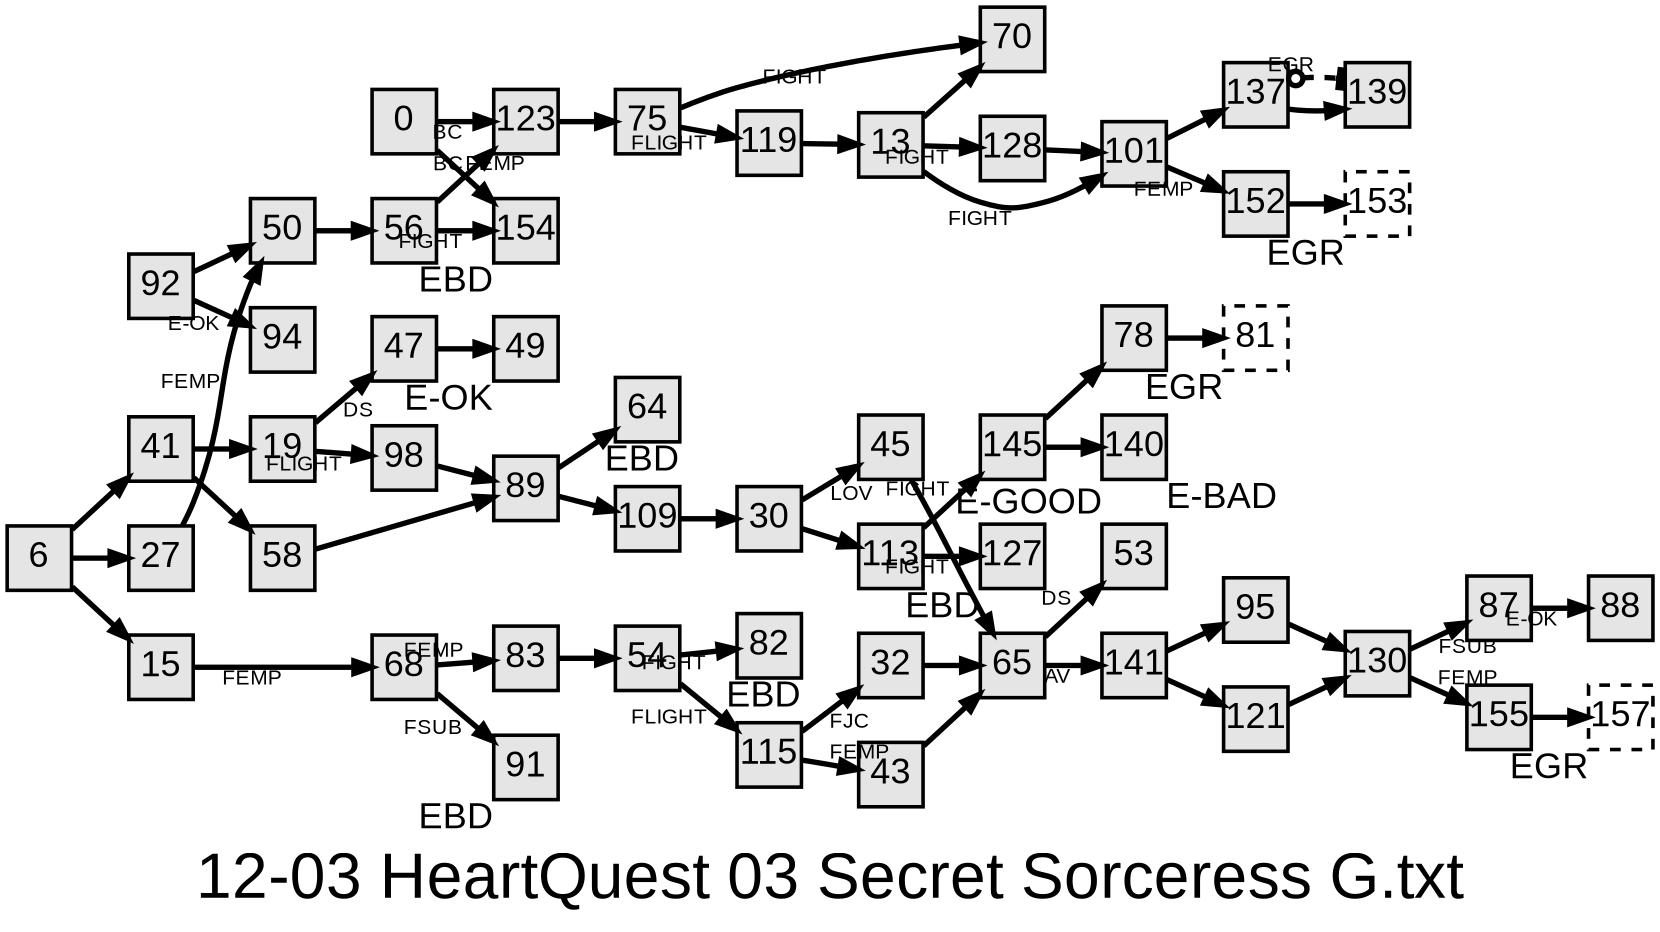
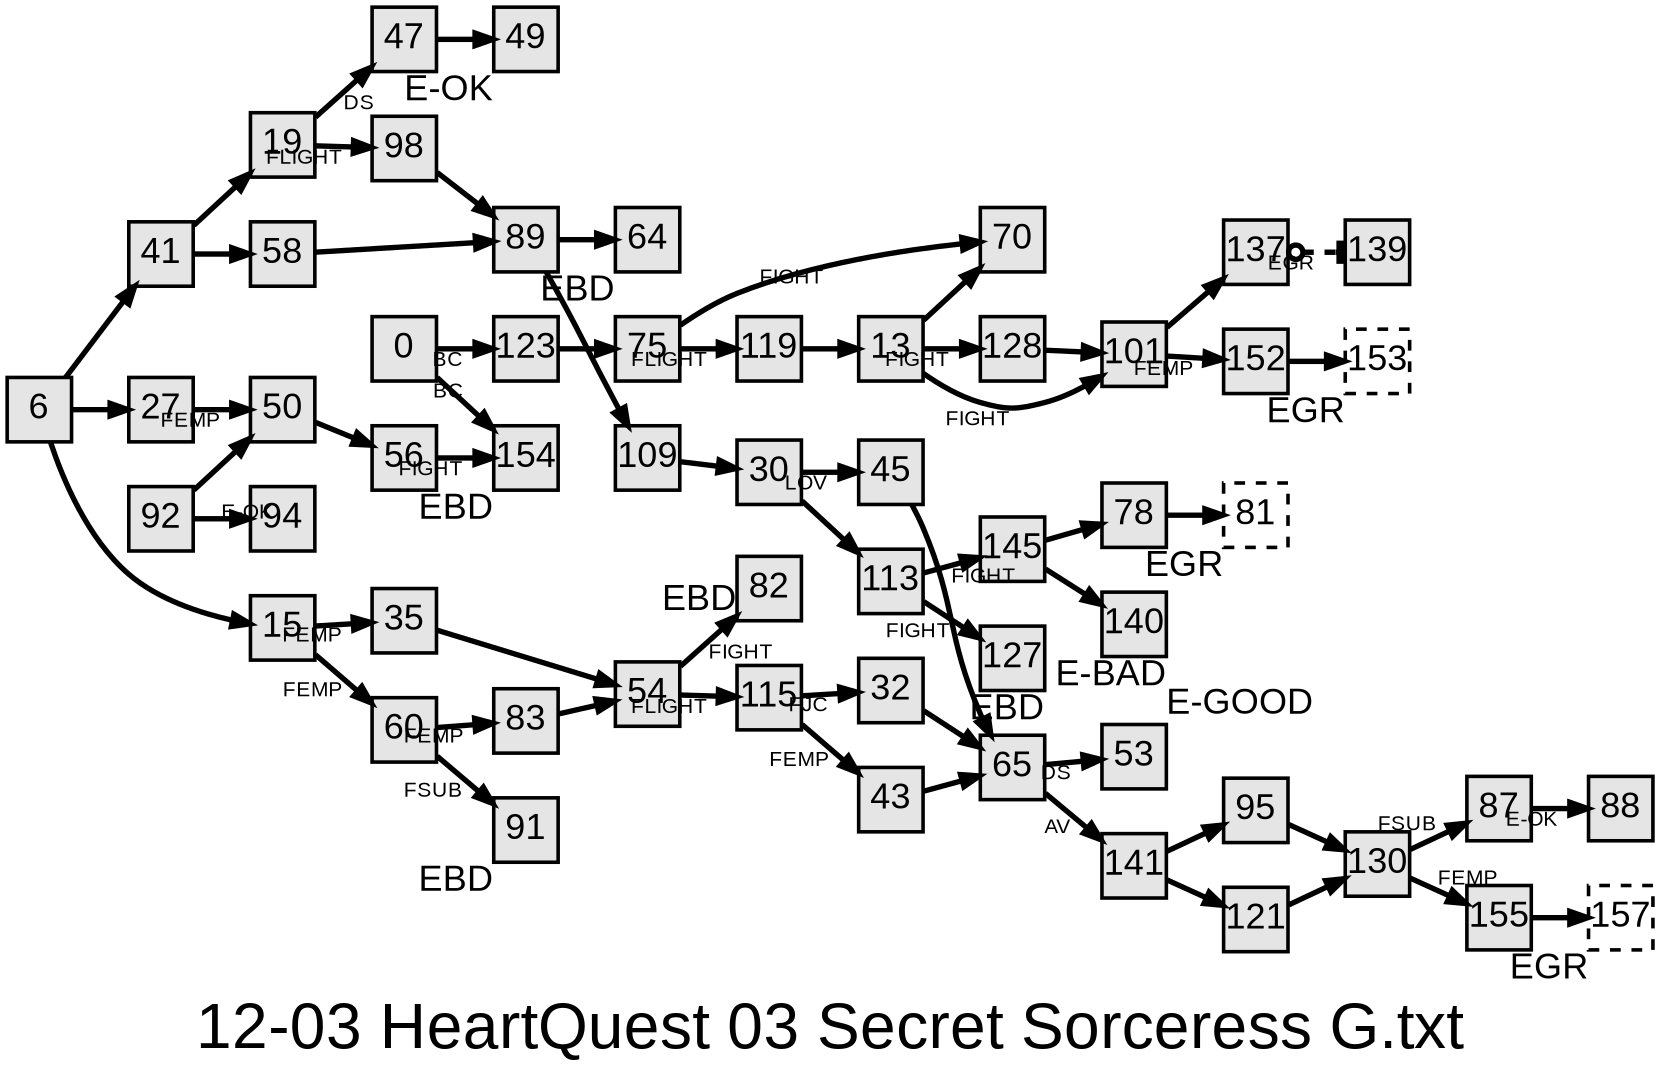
(1307, 111) -> none
(457, 184) -> none
none -> (404, 621)
(404, 667) -> (404, 730)
